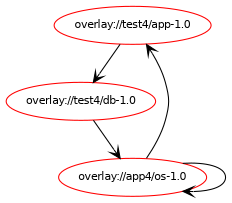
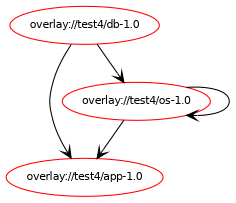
(110, 59) -> (50, 96)
(133, 177) -> (136, 101)
